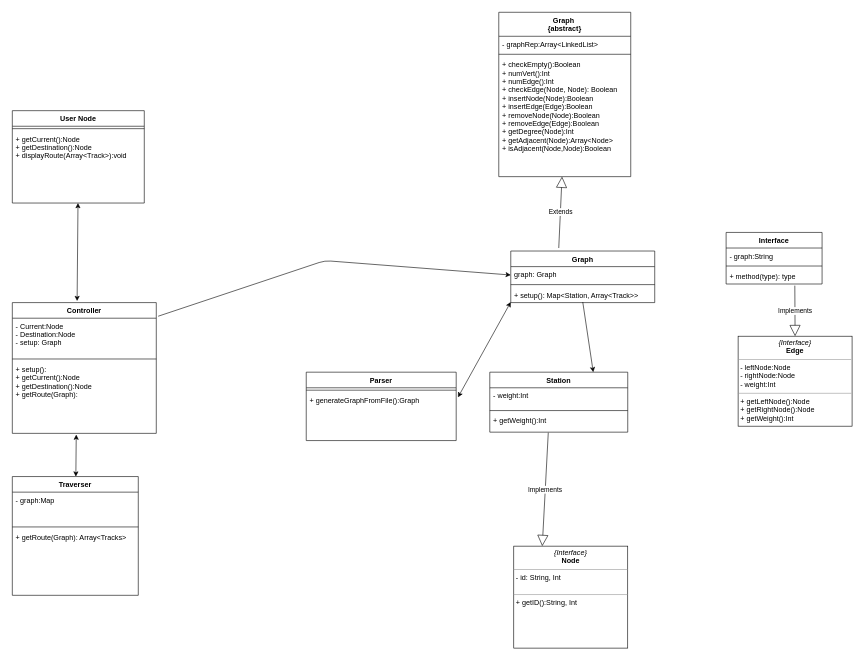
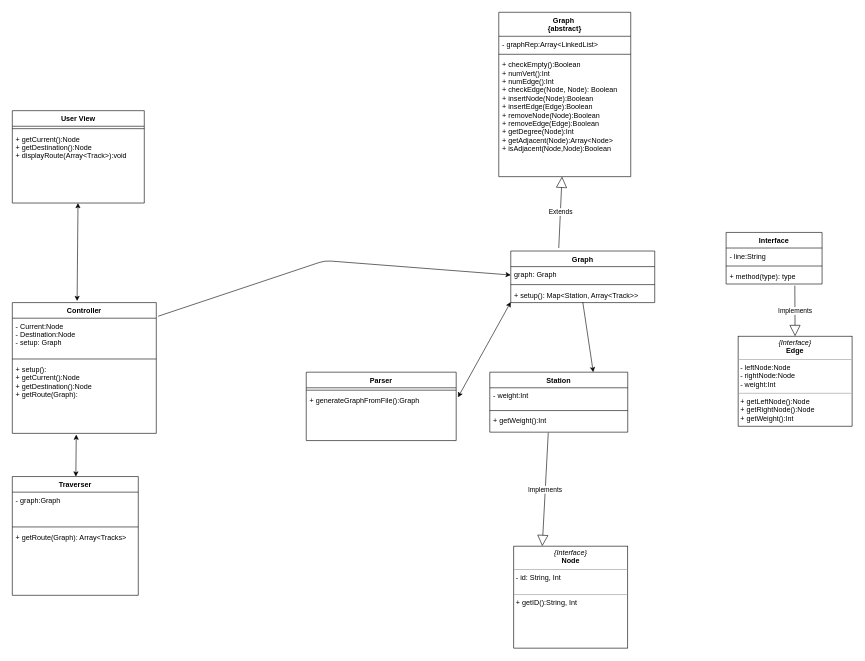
(78, 119) -> (78, 119)
(755, 256) -> (751, 256)
(36, 500) -> (40, 500)
